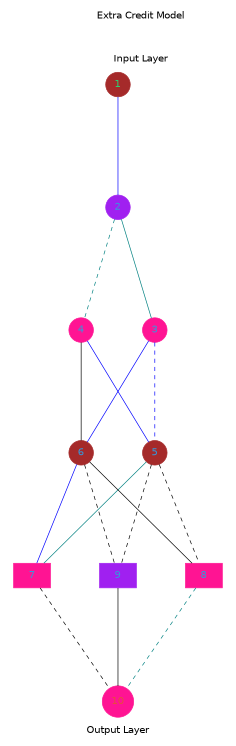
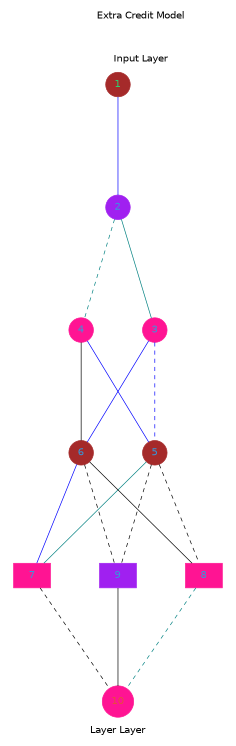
(118, 730) -> (118, 730)
